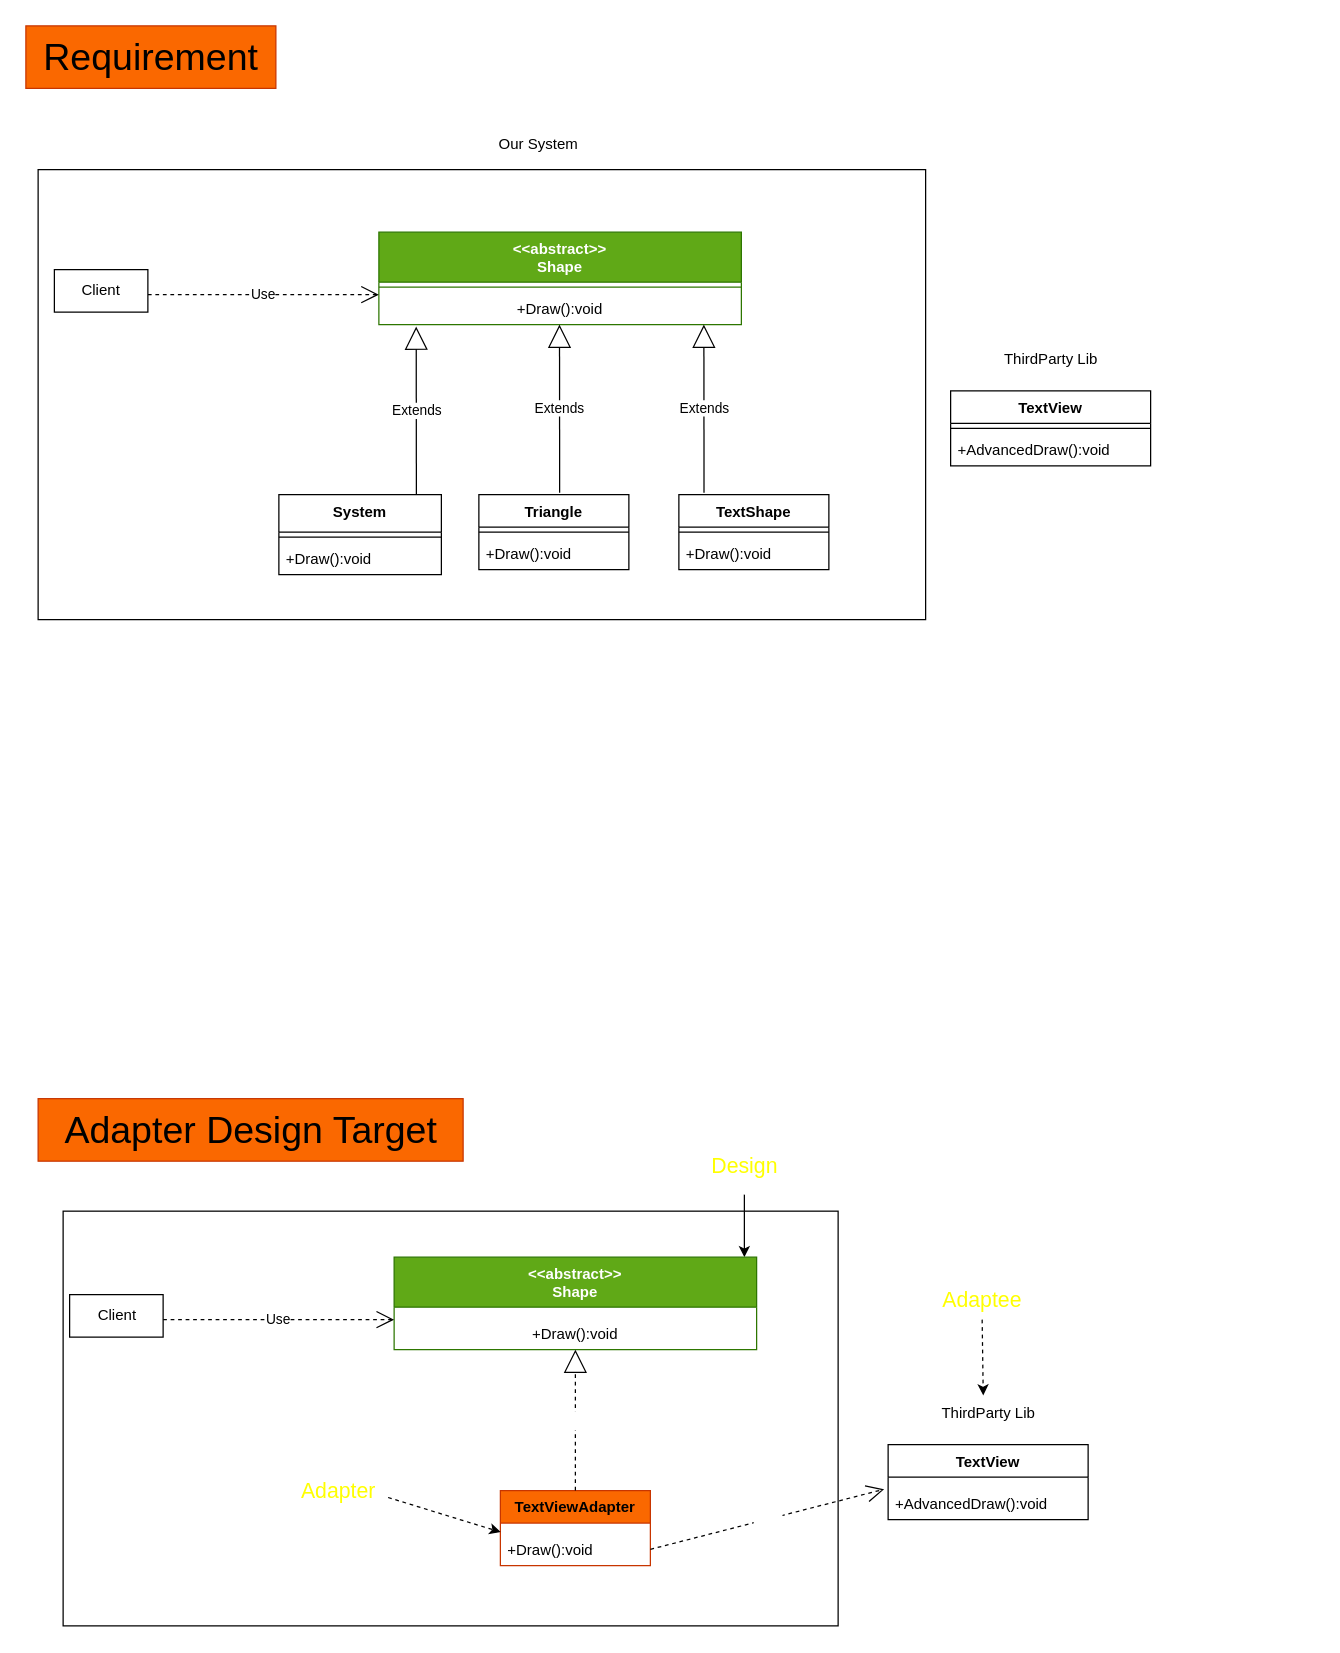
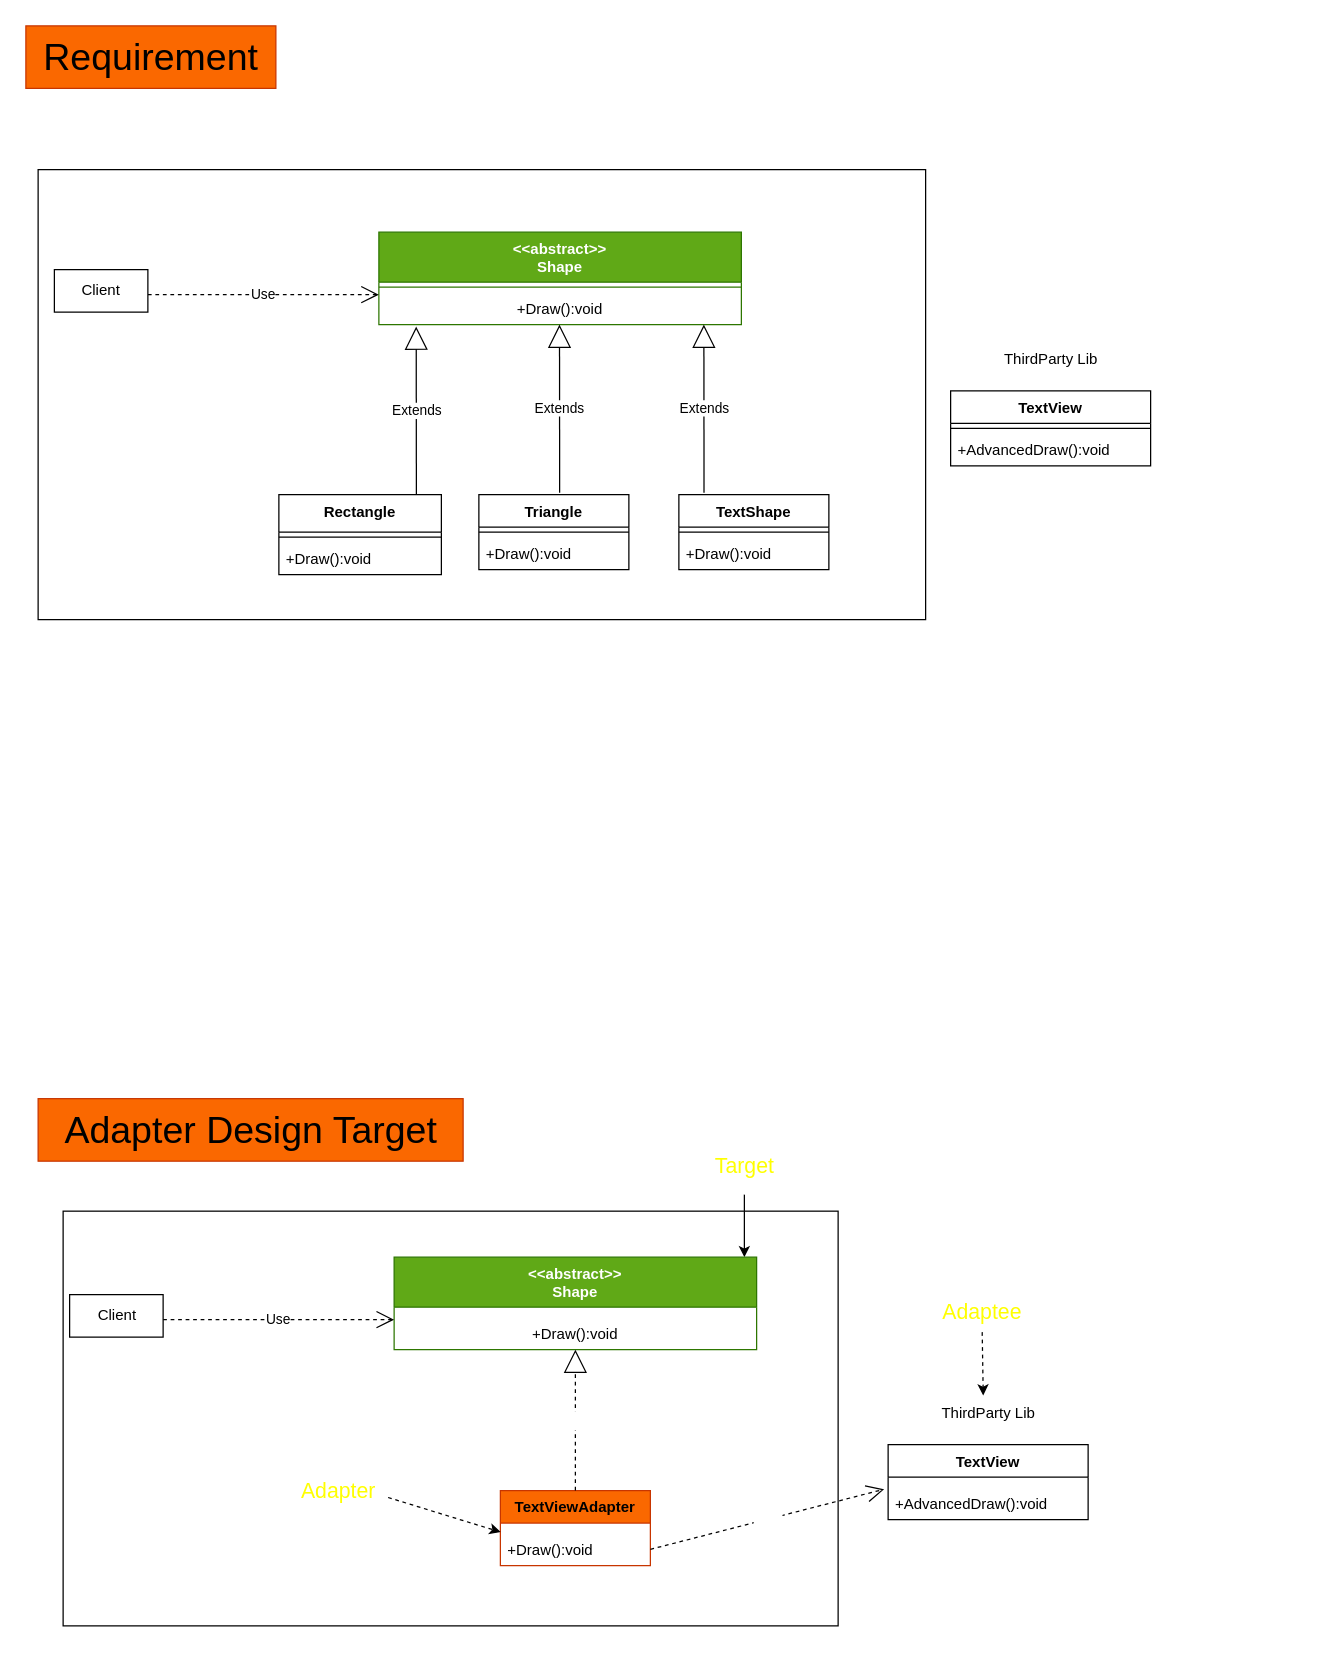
(538, 144) -> none
(360, 511) -> (360, 511)
(745, 1157) -> (745, 1157)
(982, 1301) -> (982, 1313)
